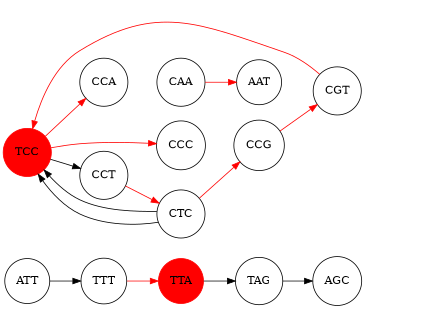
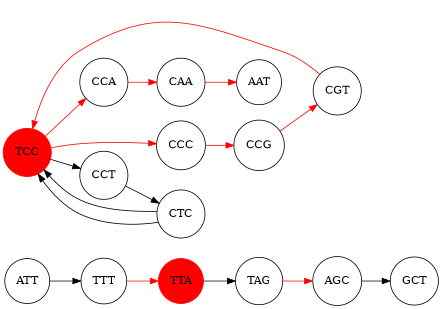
none -> (138, 82)
(217, 183) -> (216, 145)
(139, 193) -> (139, 193)
(294, 281) -> (294, 281)
none -> (414, 281)
